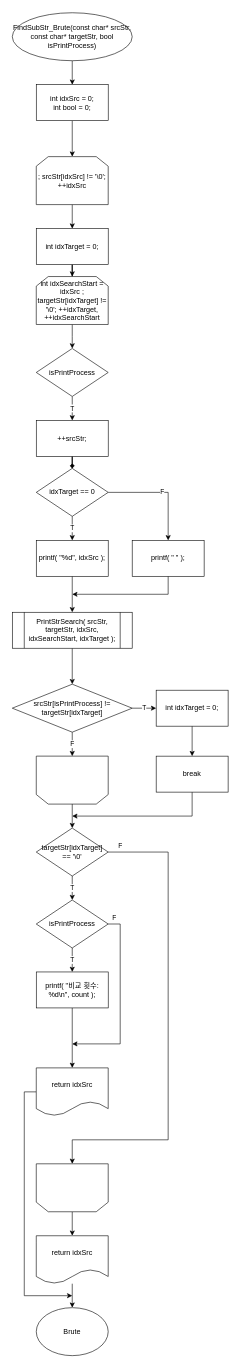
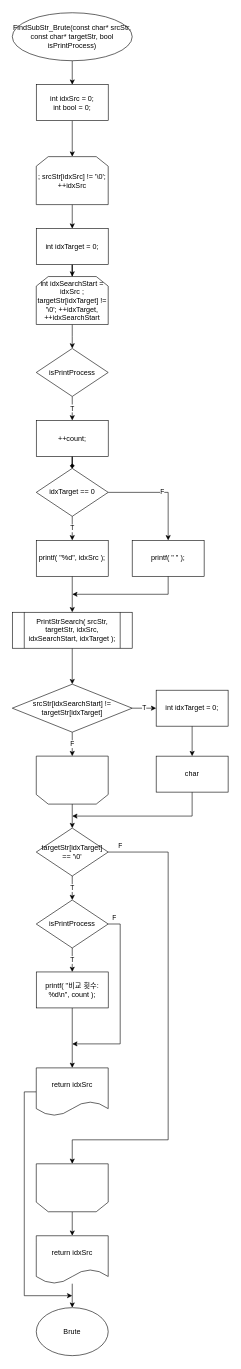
(72, 438) -> (72, 438)
(72, 708) -> (72, 708)
(192, 774) -> (192, 774)
